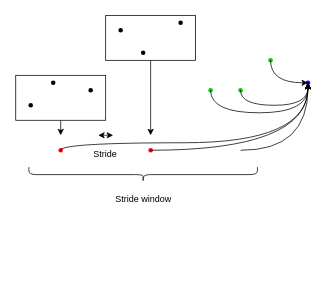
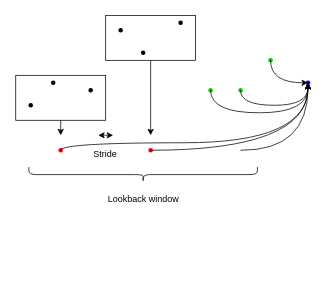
(143, 199) -> (143, 199)
